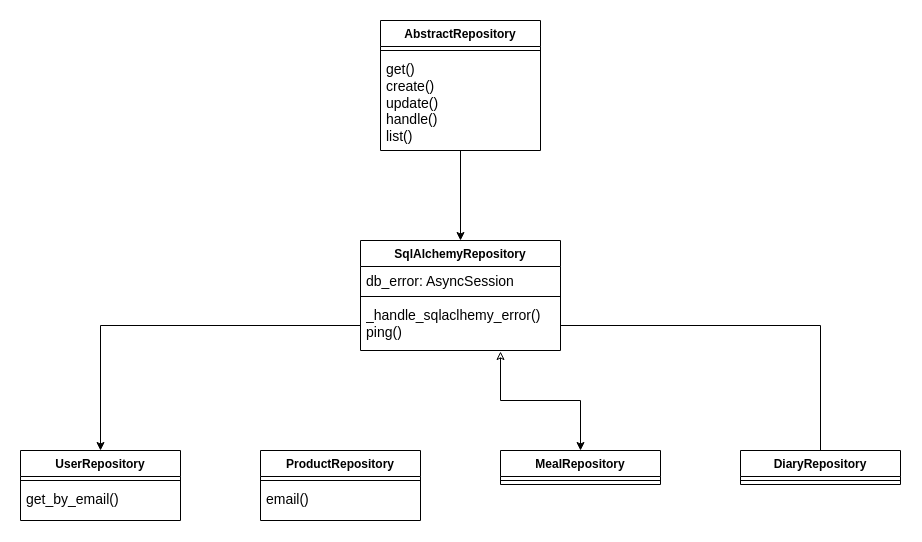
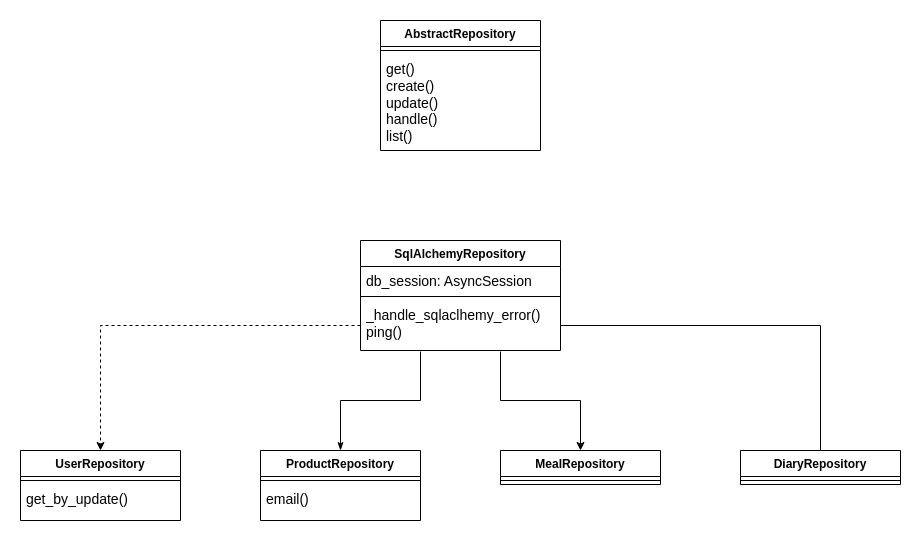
(461, 193) -> none
(436, 281) -> (441, 281)
(171, 326) -> (171, 326)
(501, 359) -> (501, 357)
none -> (384, 401)
(70, 499) -> (77, 499)
